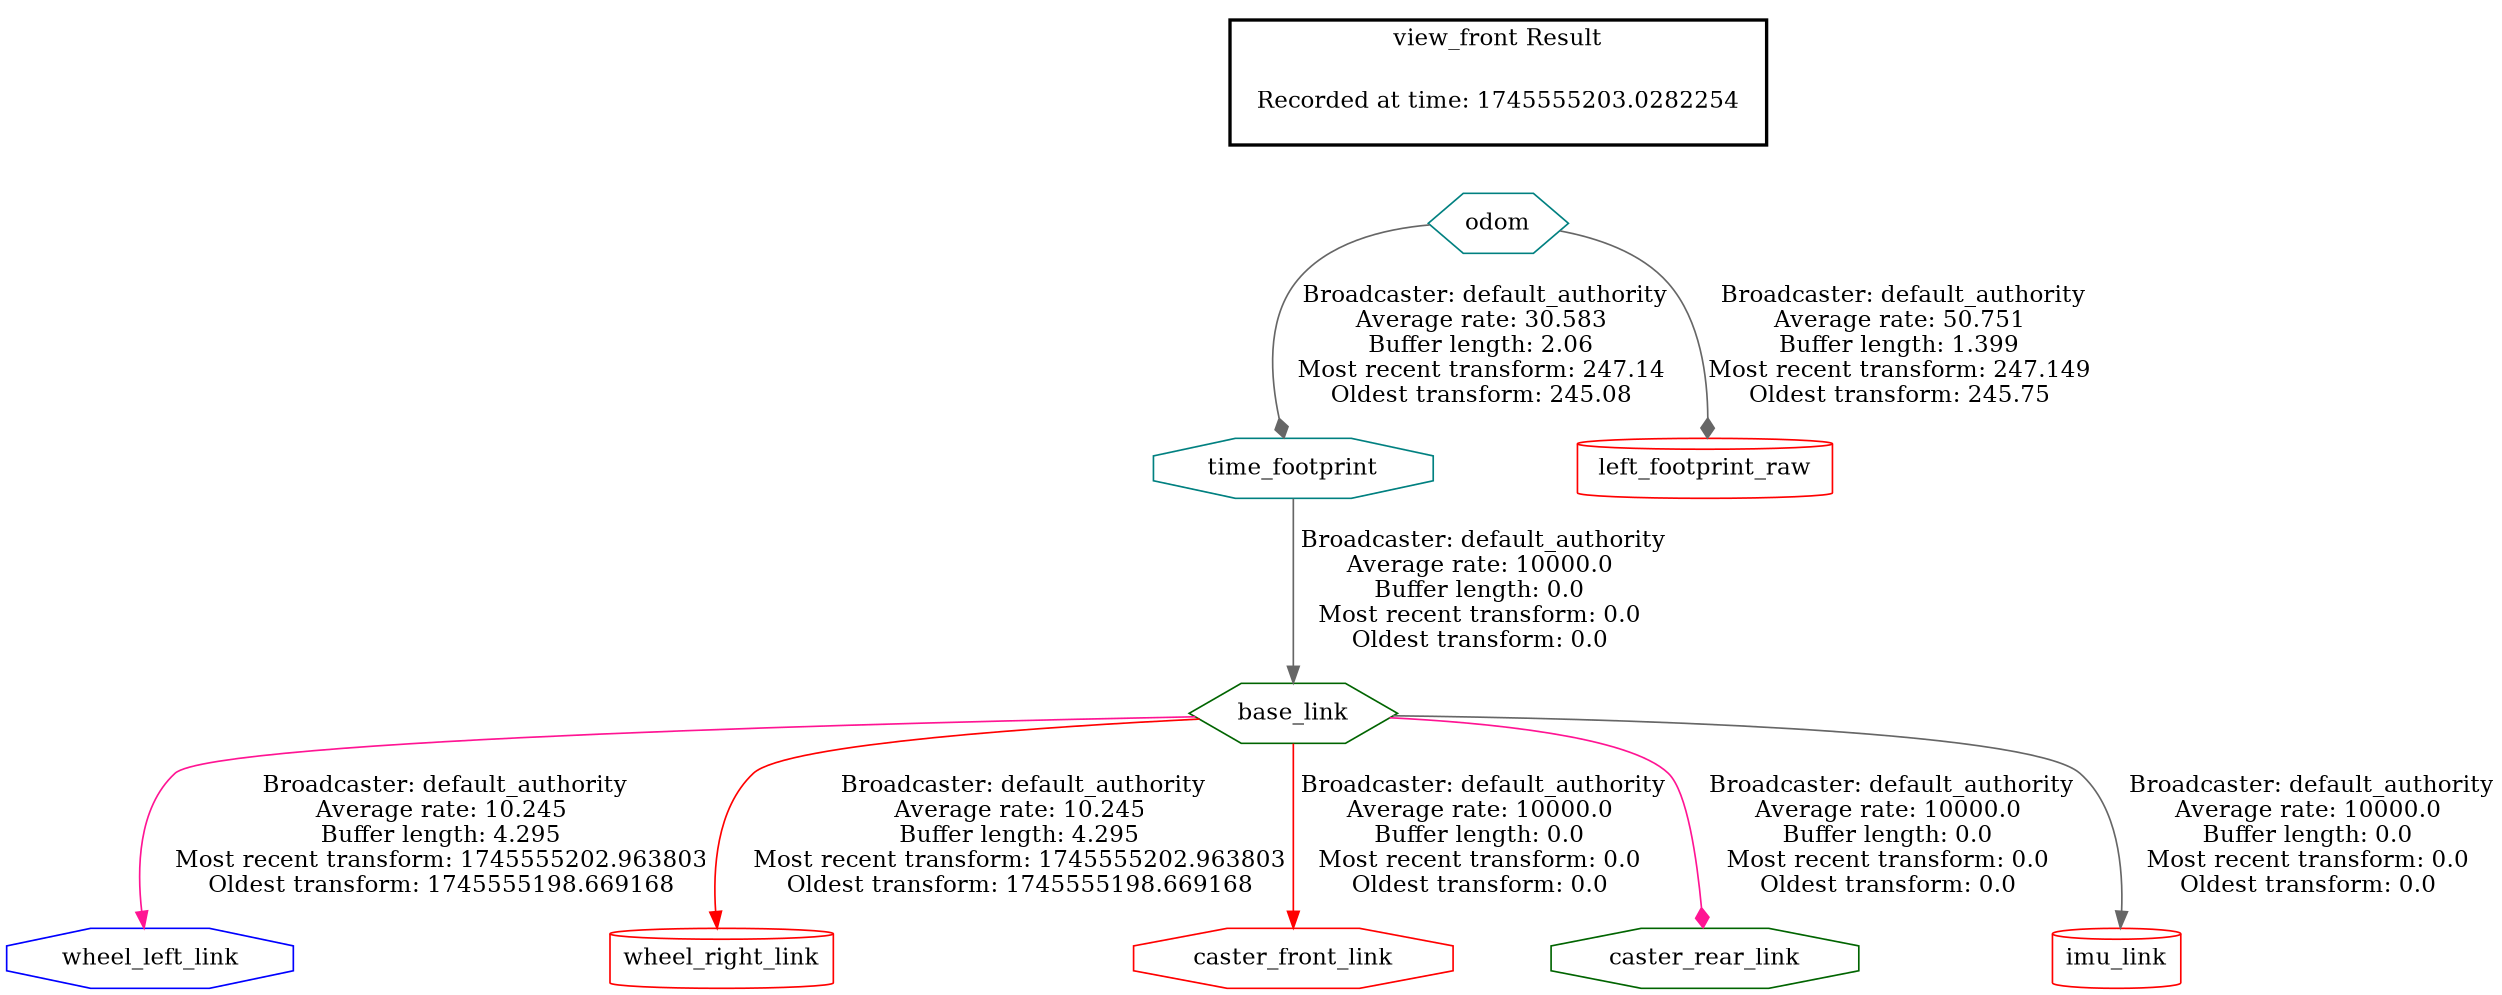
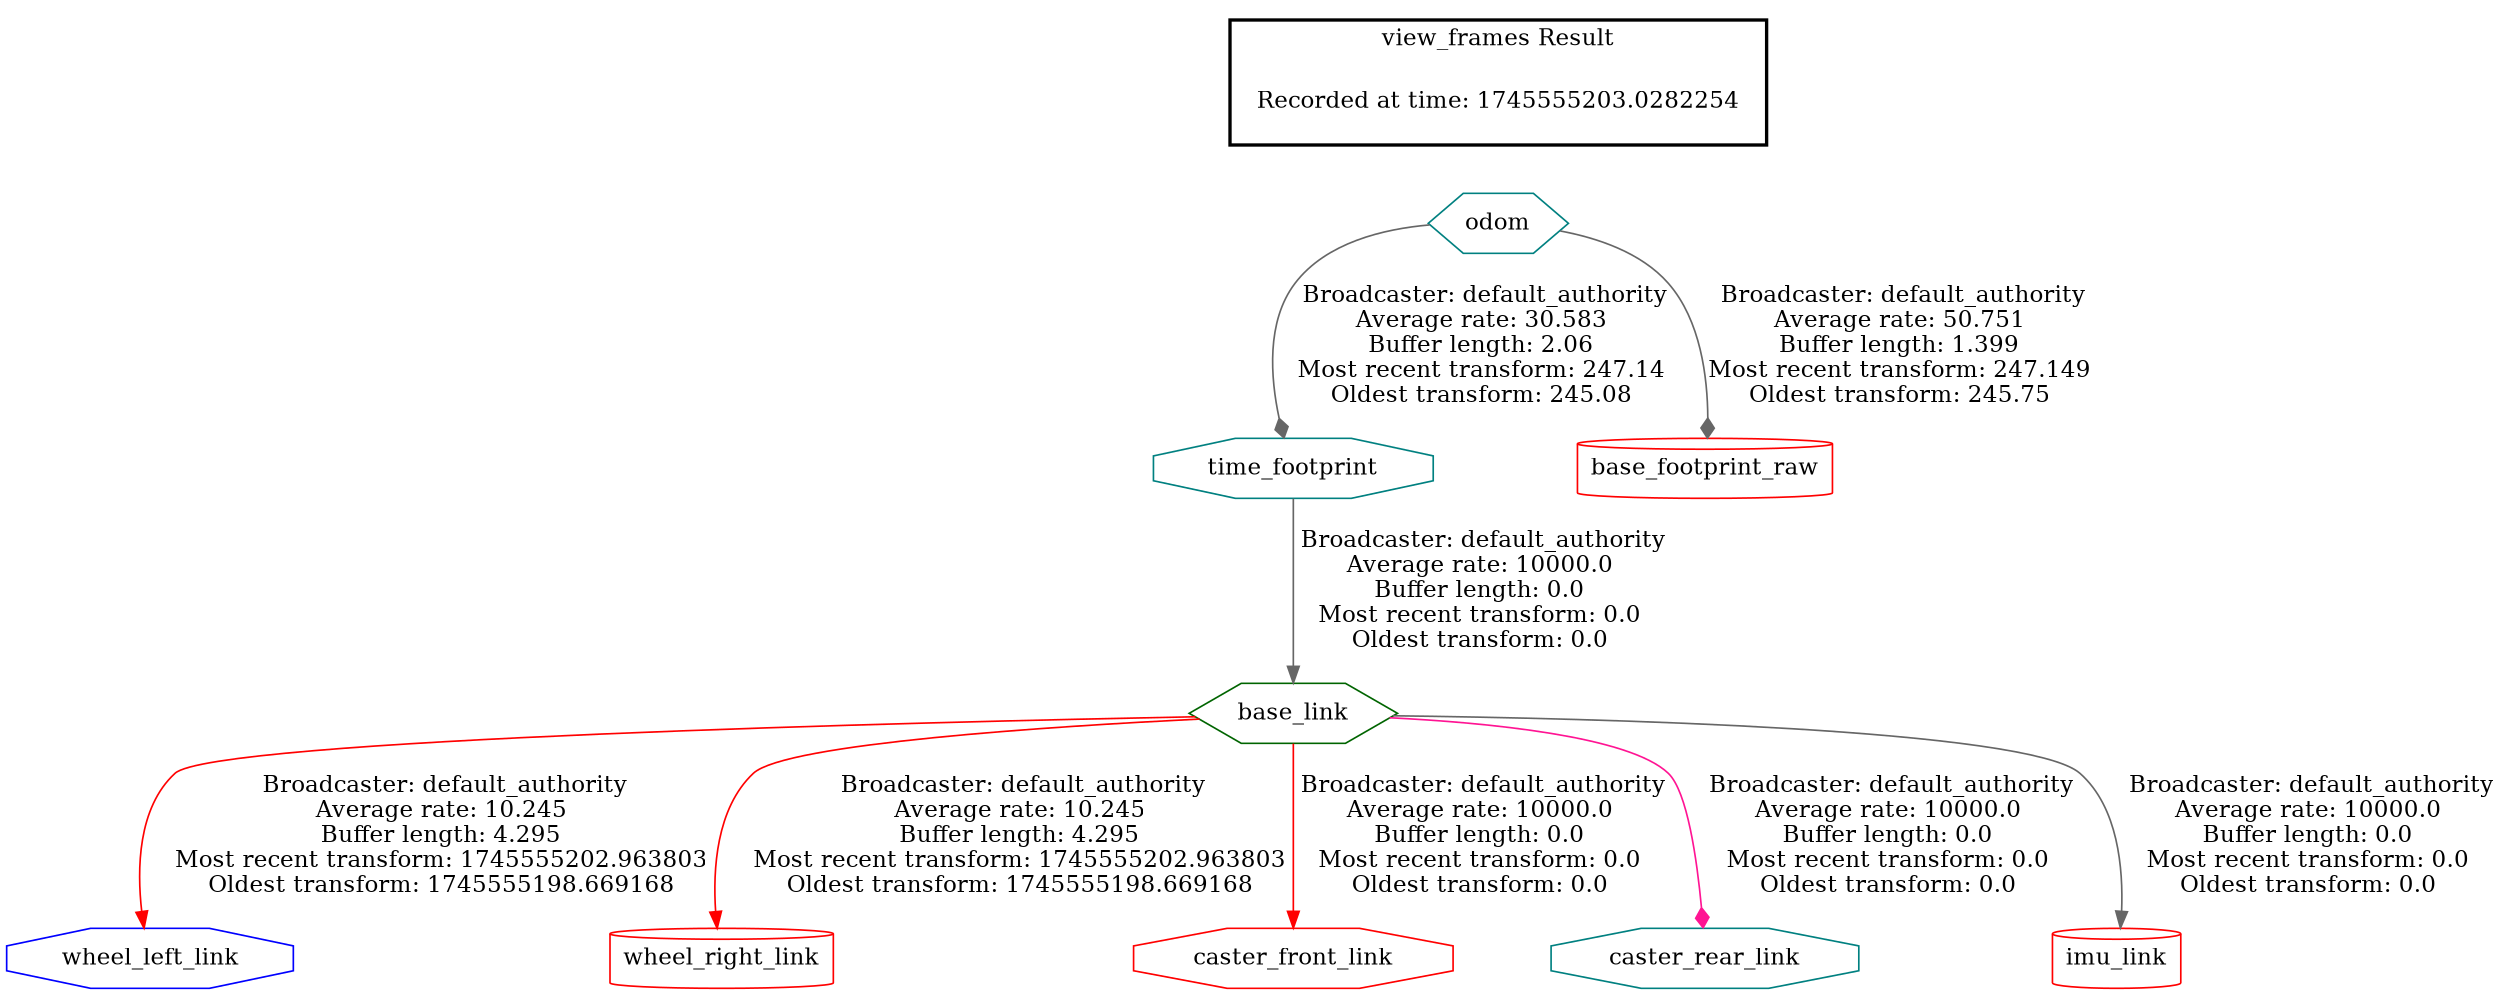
(1498, 39) -> (1498, 39)
(1705, 468) -> (1705, 468)
(610, 734) -> (610, 734)
(1705, 958) -> (1705, 958)
